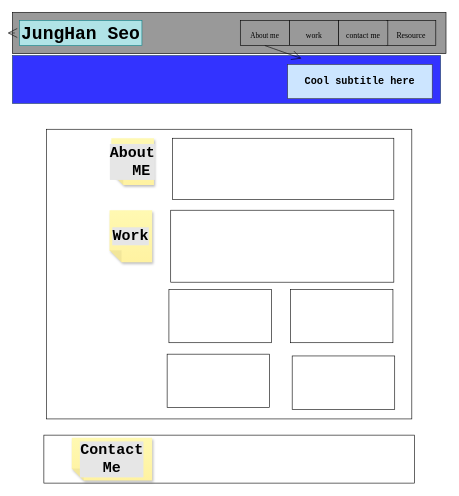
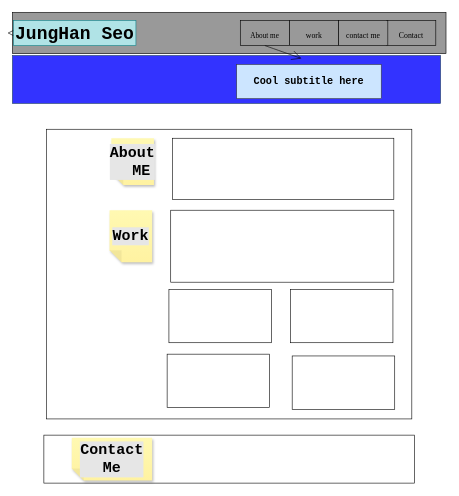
(81, 33) -> (75, 33)
(411, 33) -> (411, 33)
(360, 82) -> (309, 82)
